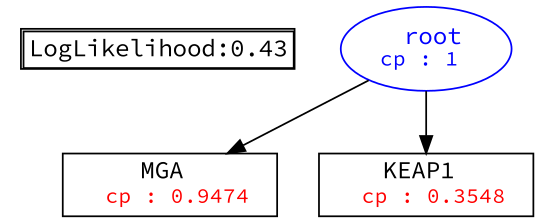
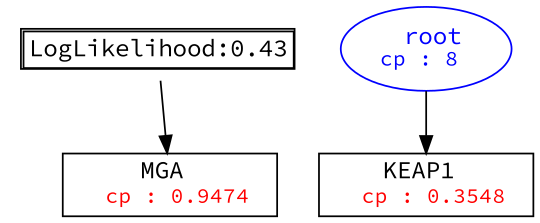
(426, 59) -> (426, 59)
(306, 113) -> (163, 108)
